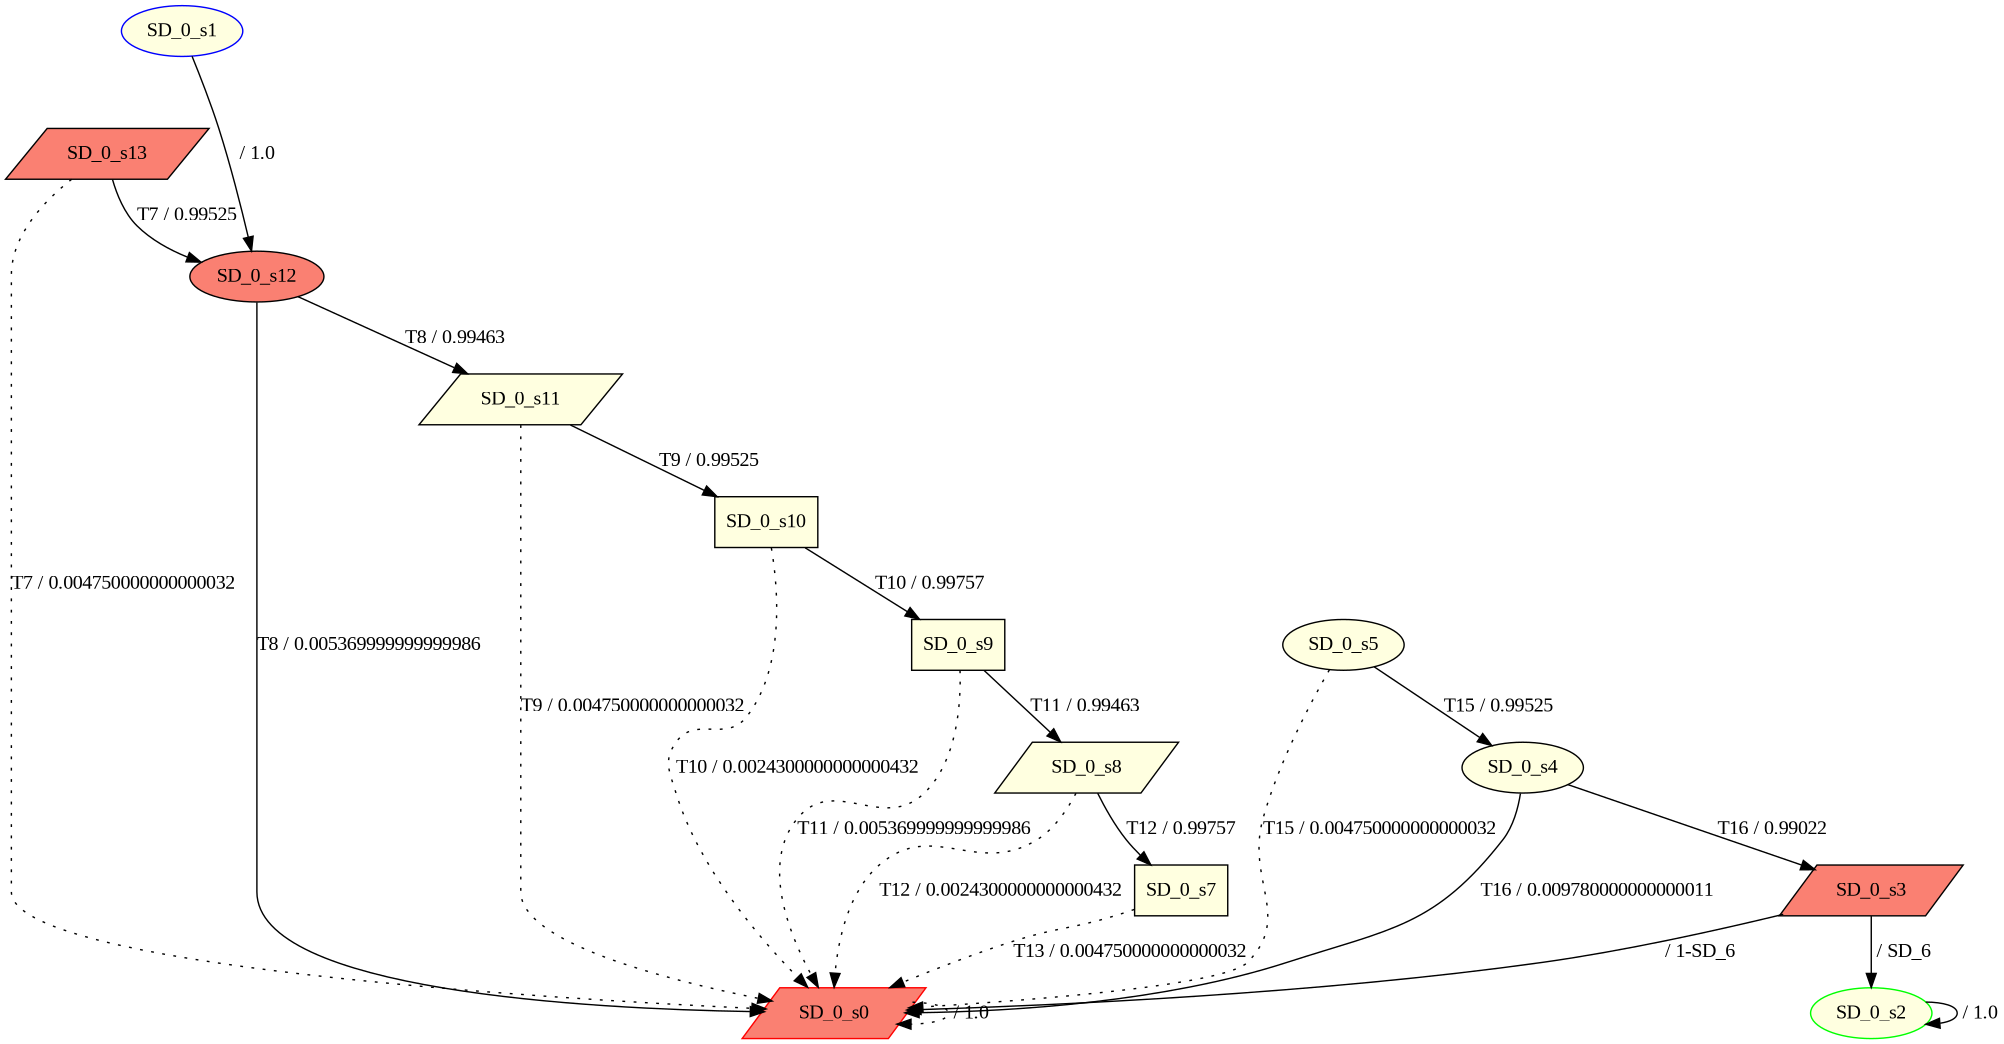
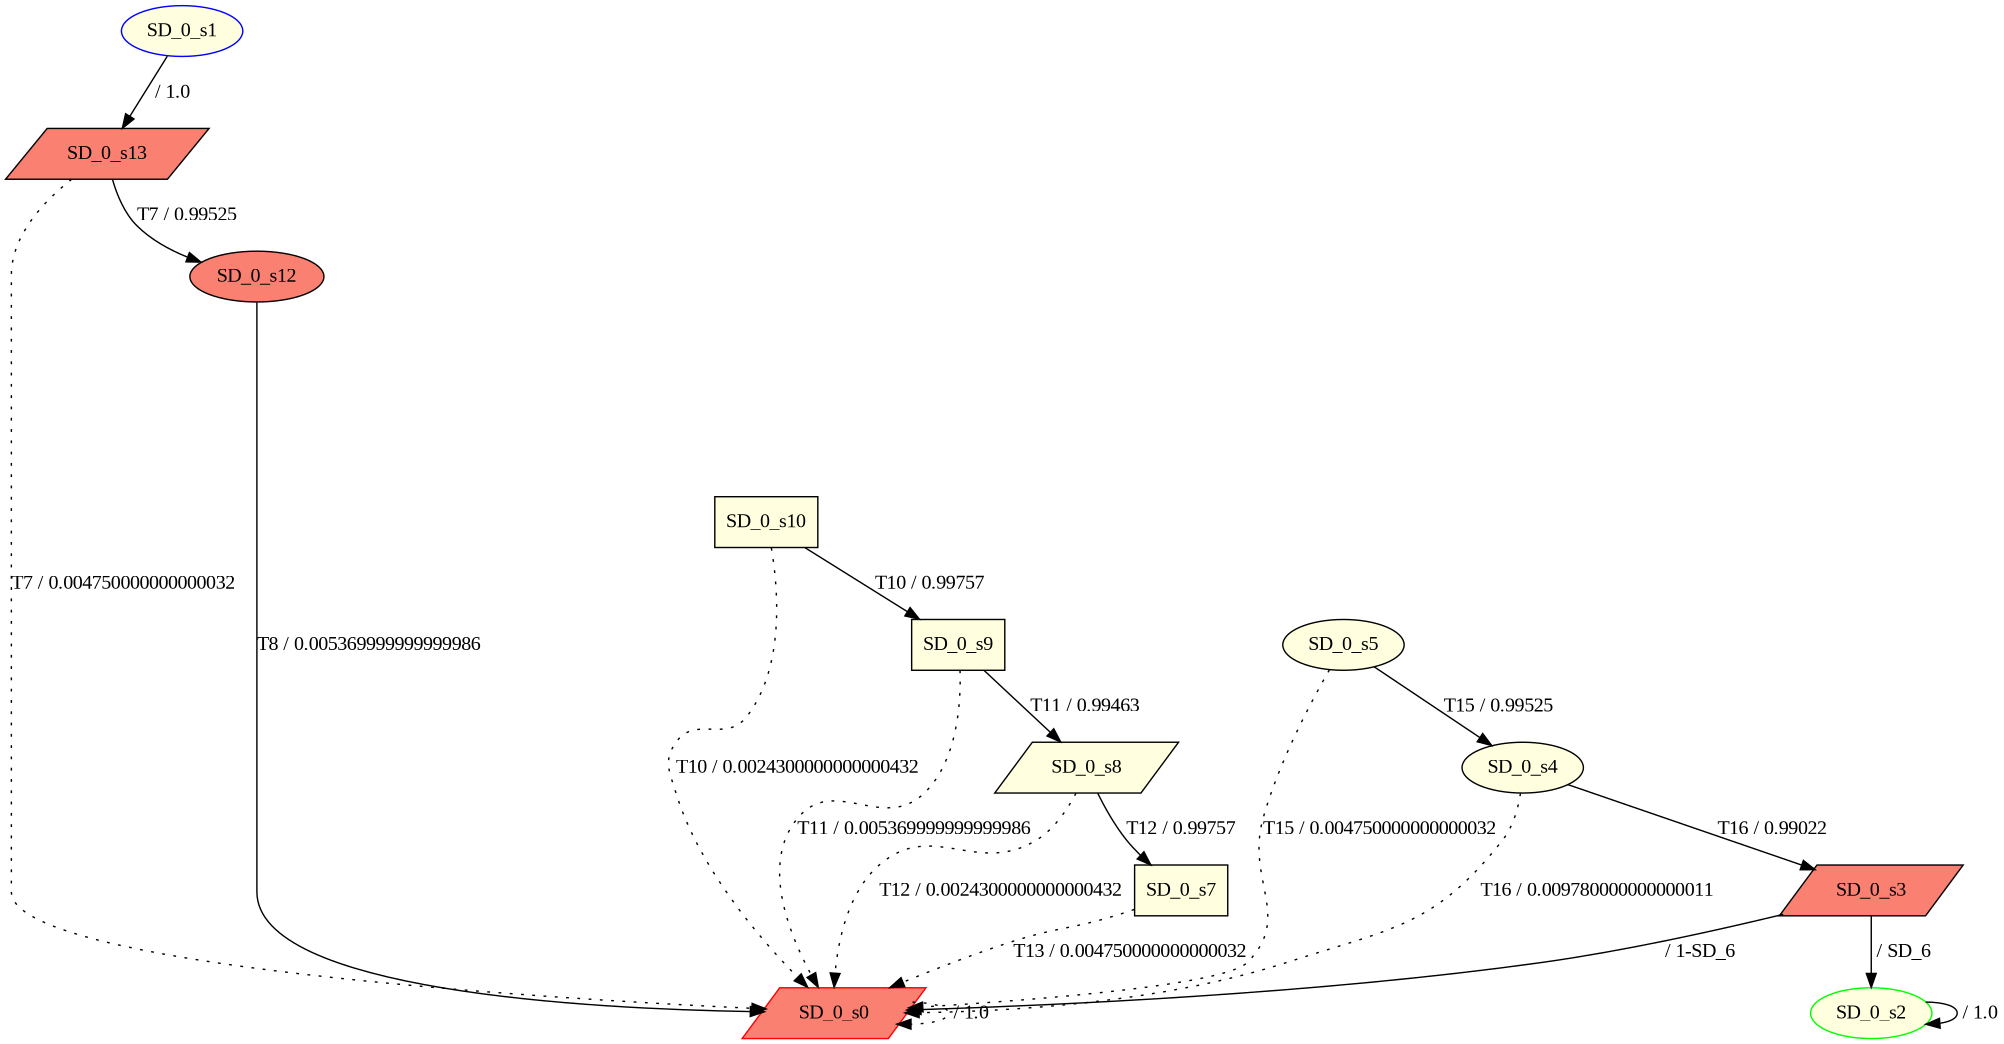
(224, 145) -> (149, 86)
(521, 399) -> none
(1254, 972) -> (1254, 972)
